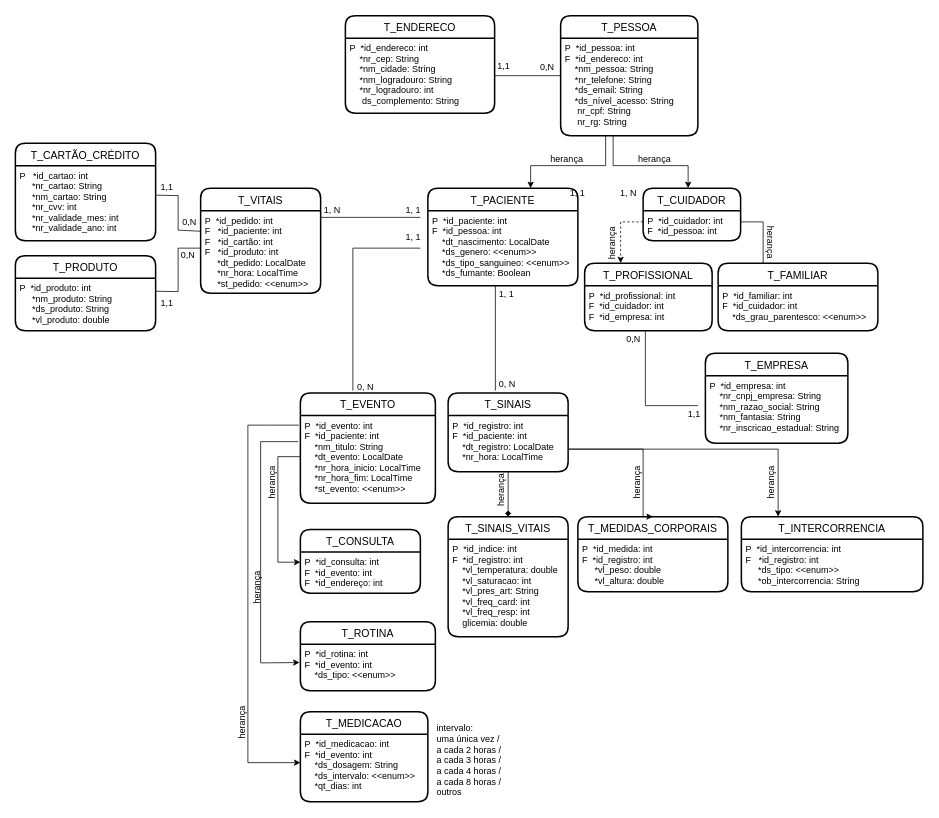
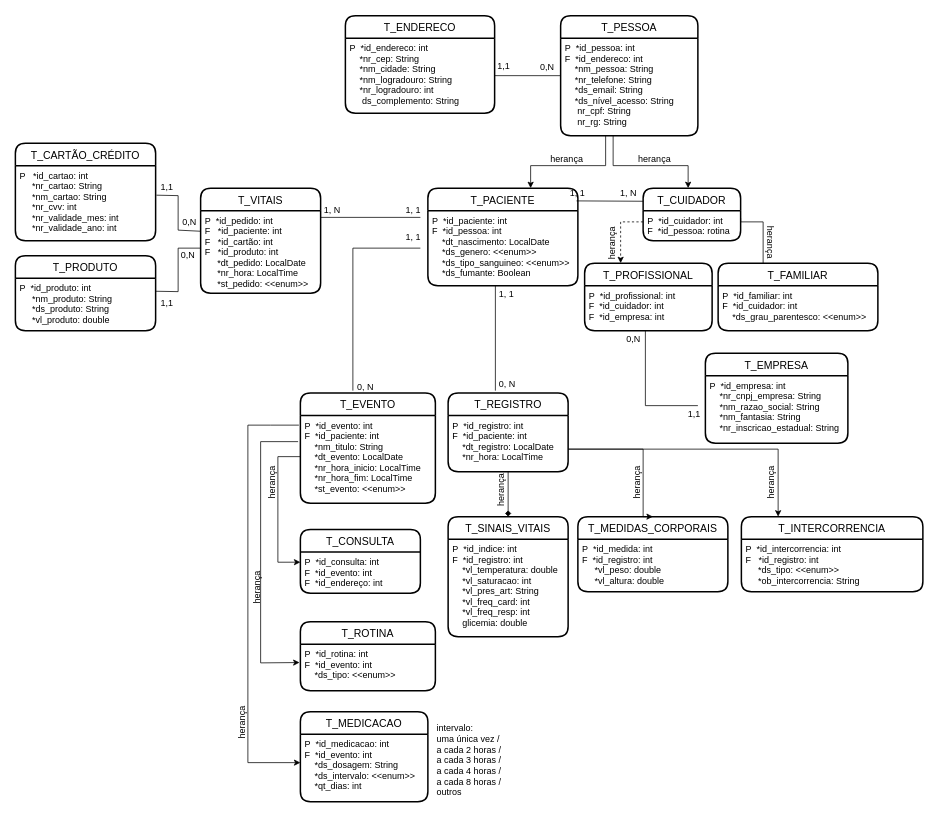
none -> (610, 201)
(691, 221) -> (691, 221)
(508, 405) -> (508, 405)
